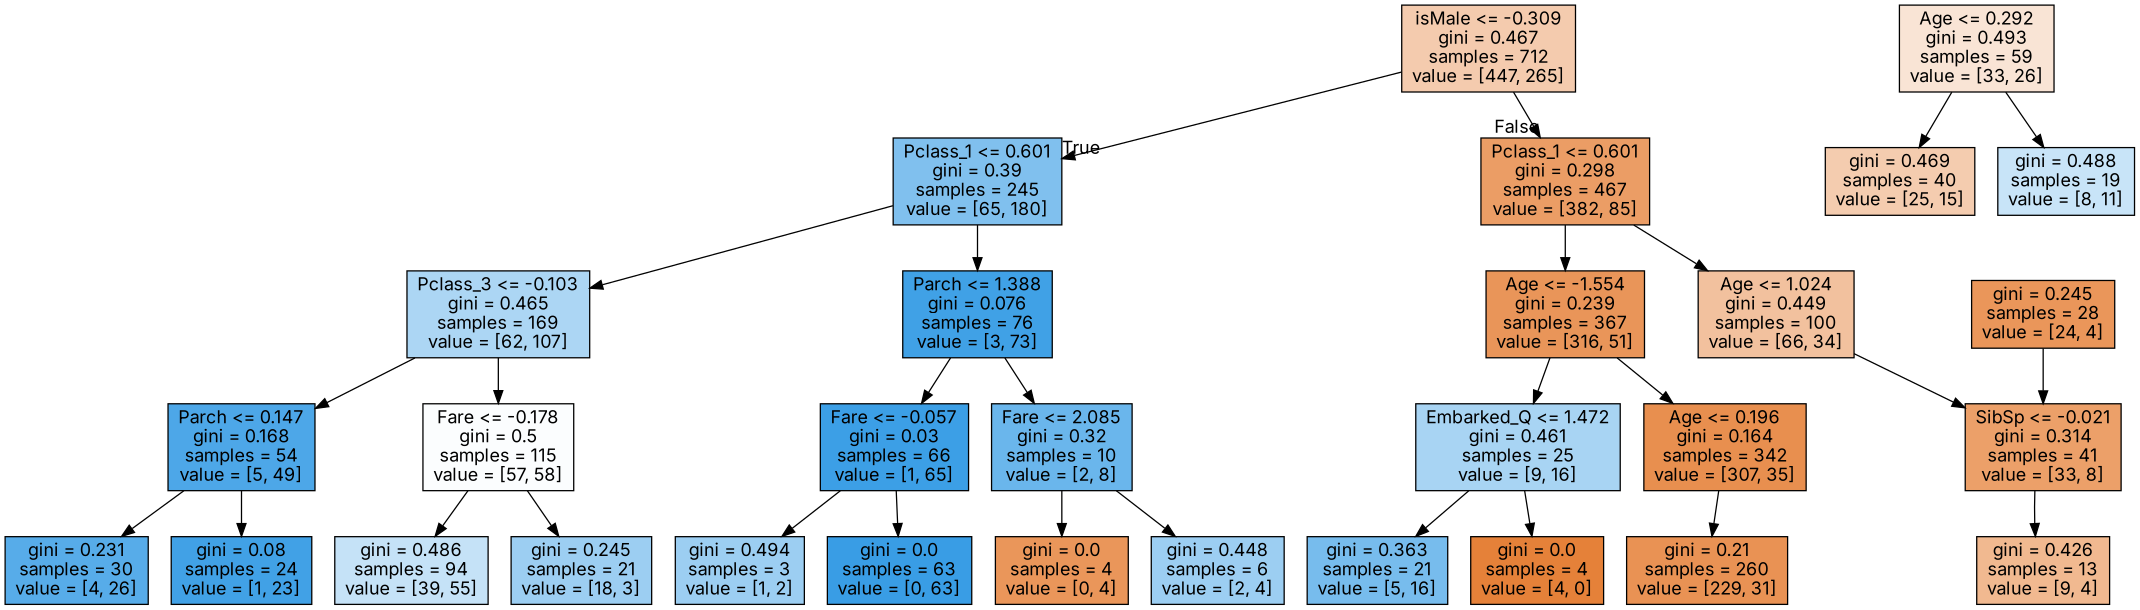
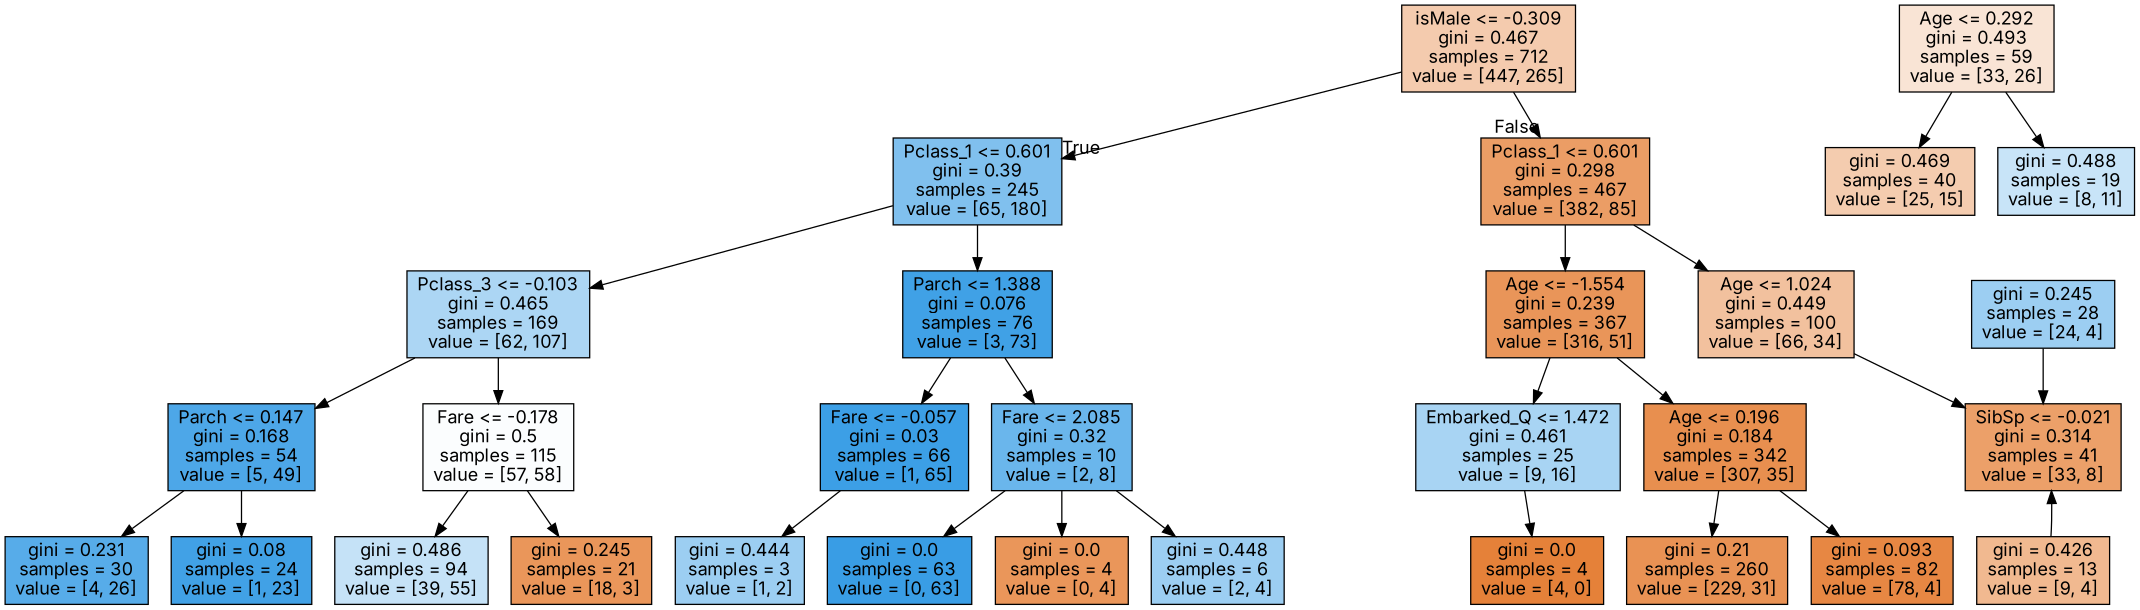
(2043, 314) -> (2043, 314)
(1725, 447) -> (1725, 447)
(897, 507) -> (980, 510)
(2035, 507) -> (2052, 520)
(581, 571) -> (581, 571)
(740, 571) -> (740, 571)
(1377, 571) -> none
none -> (1882, 571)
